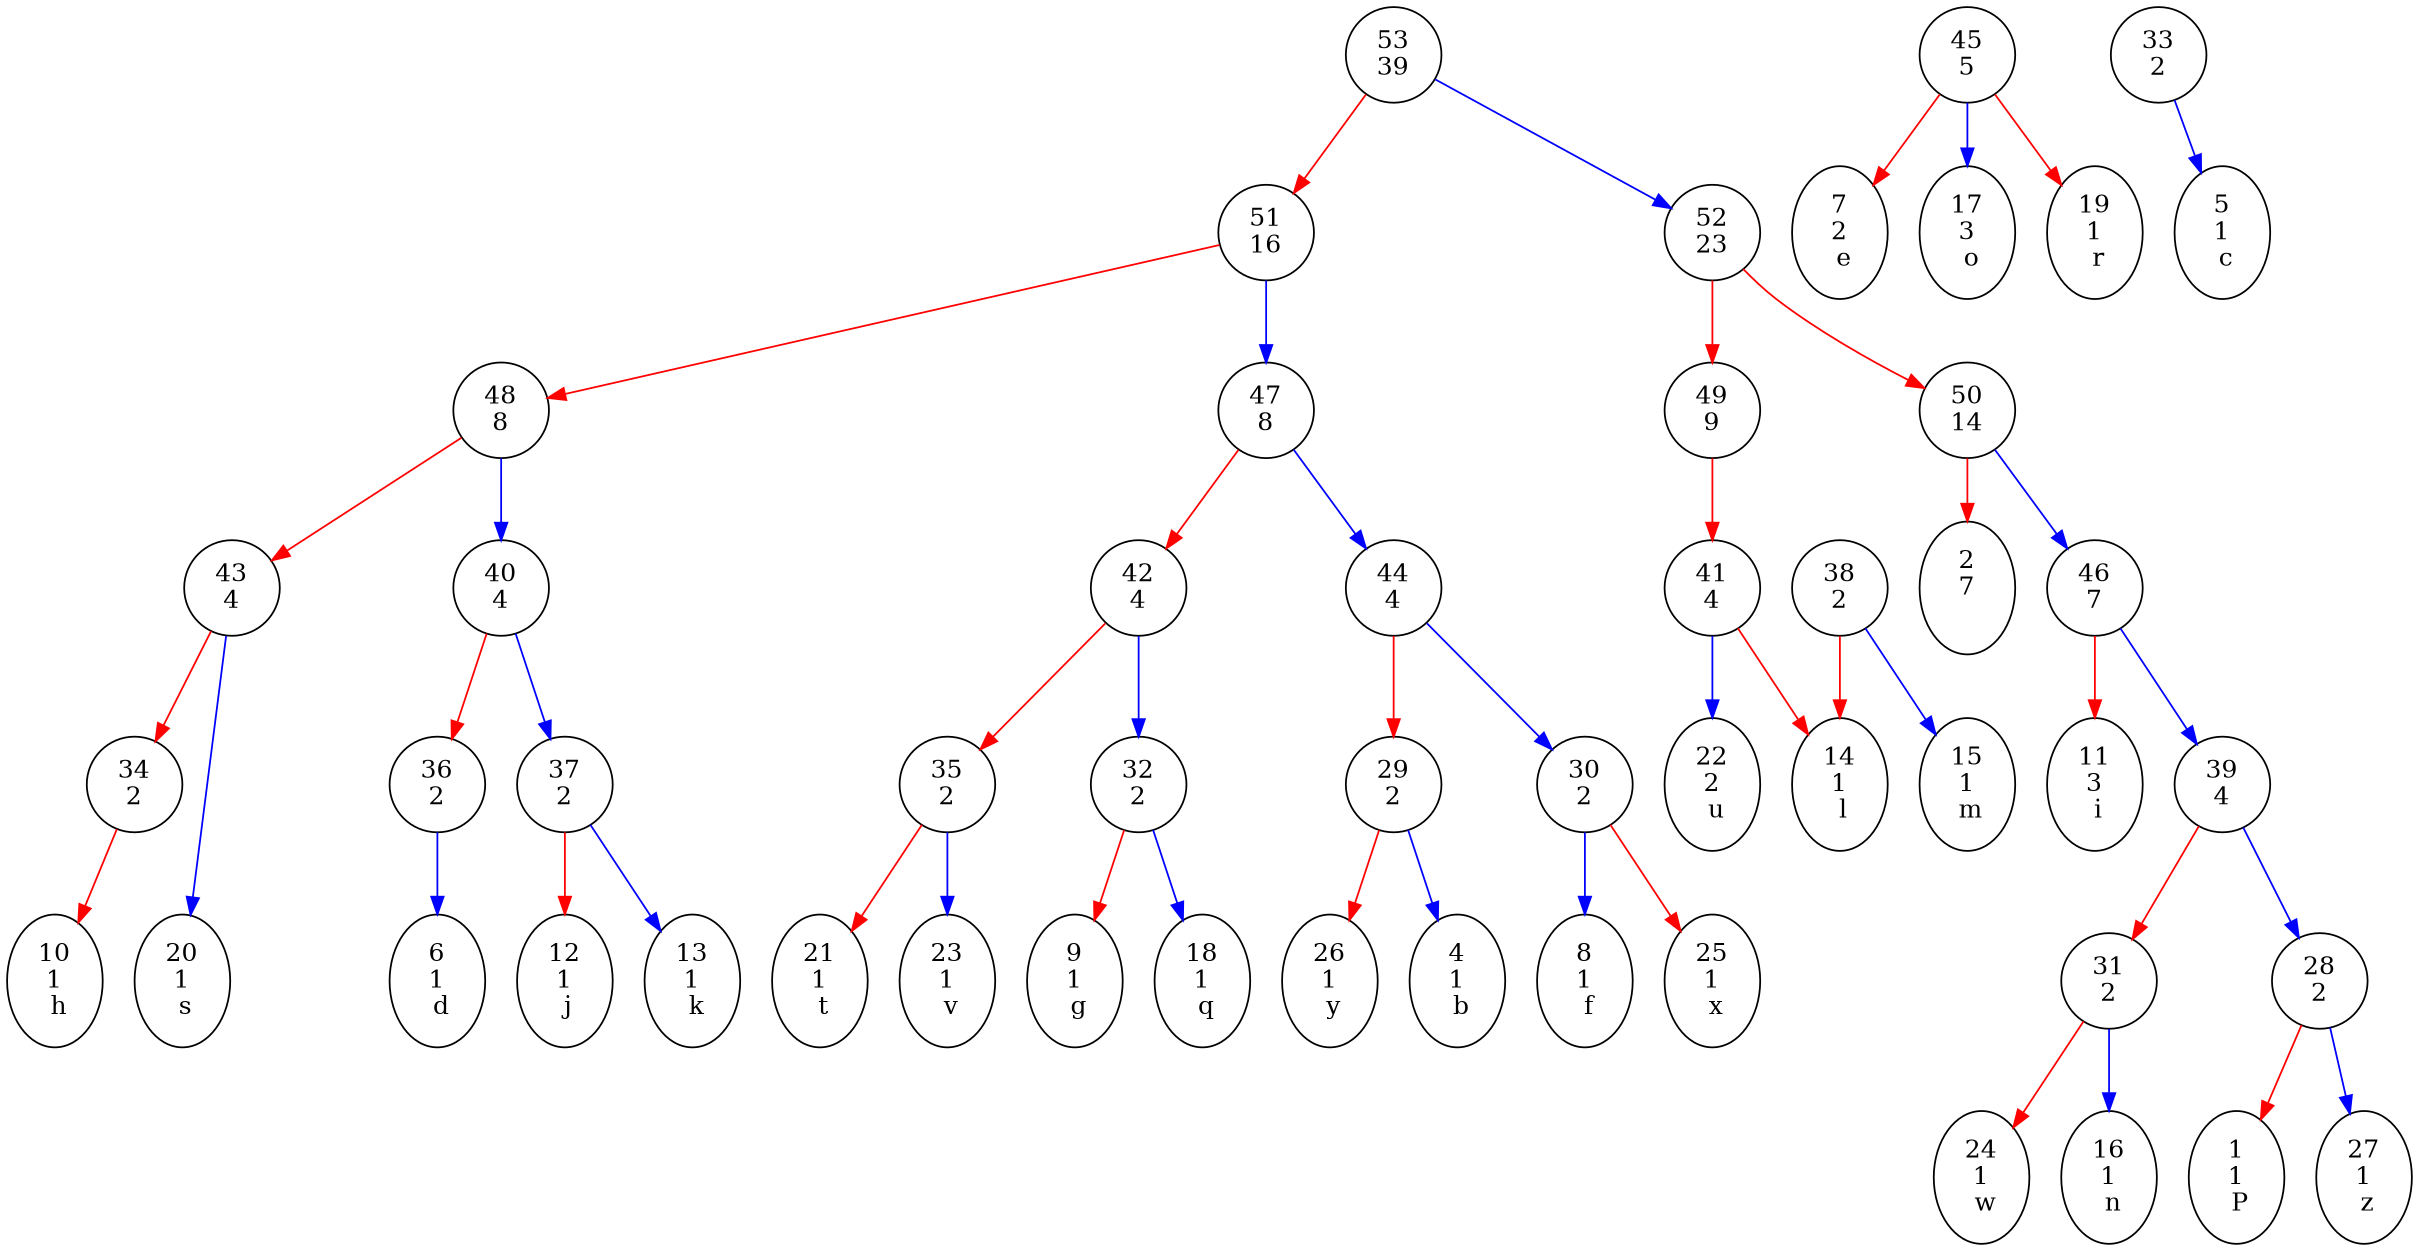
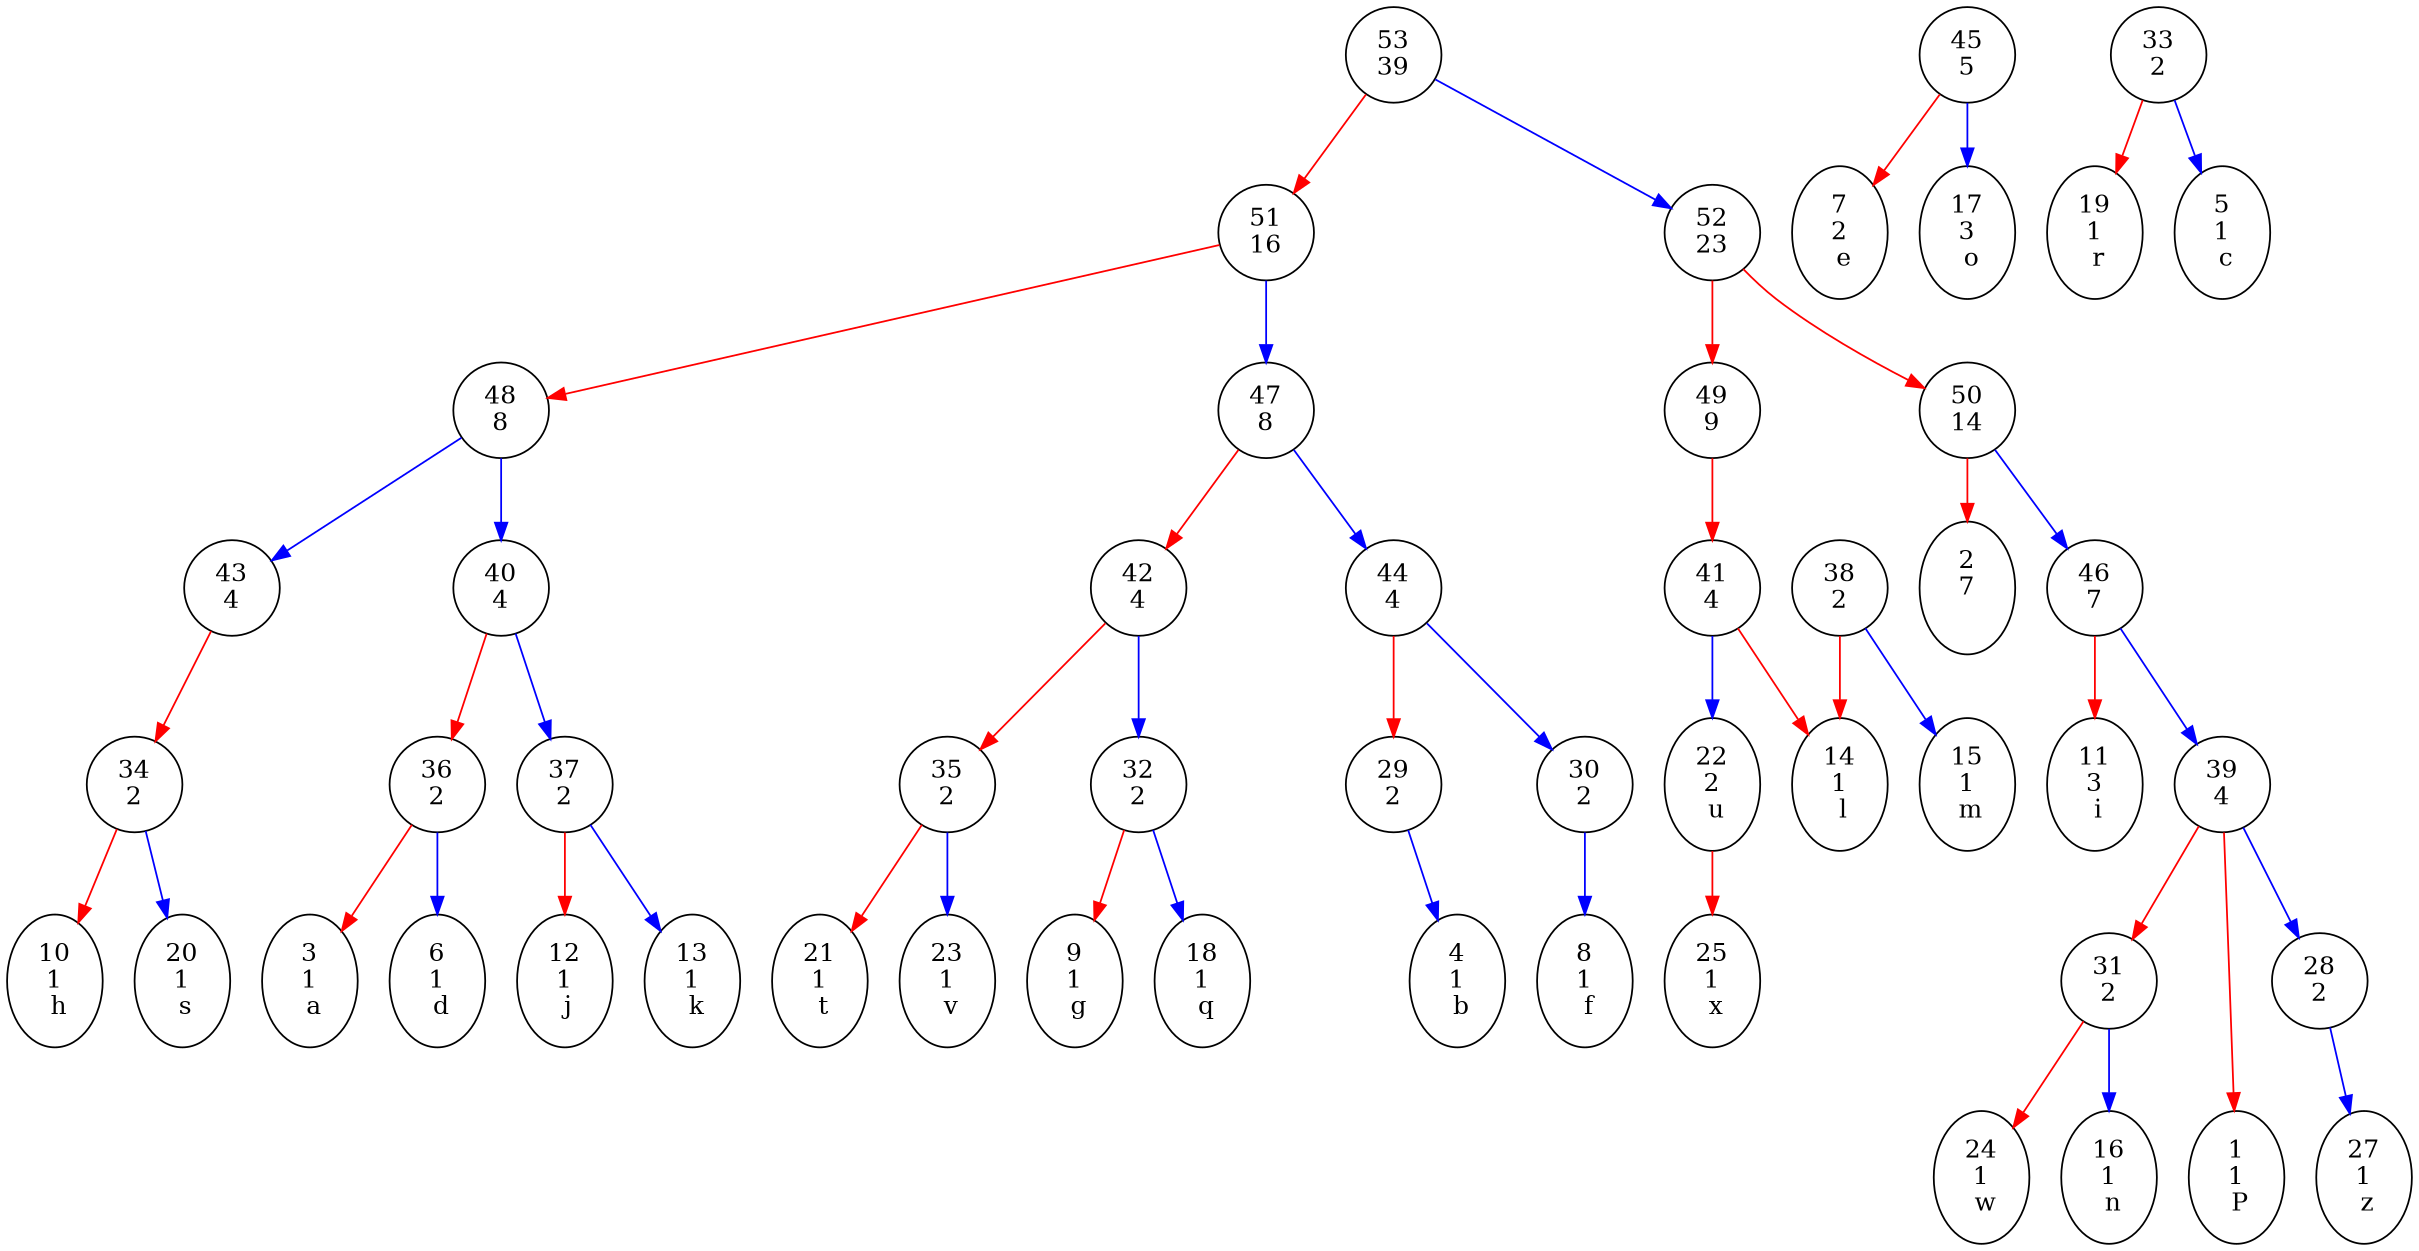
(2023, 133) -> (2133, 128)
(374, 494) -> (374, 494)
(209, 767) -> (154, 866)
(1640, 870) -> (1712, 874)
none -> (310, 981)
(1330, 981) -> none
(2285, 1064) -> (2229, 963)
